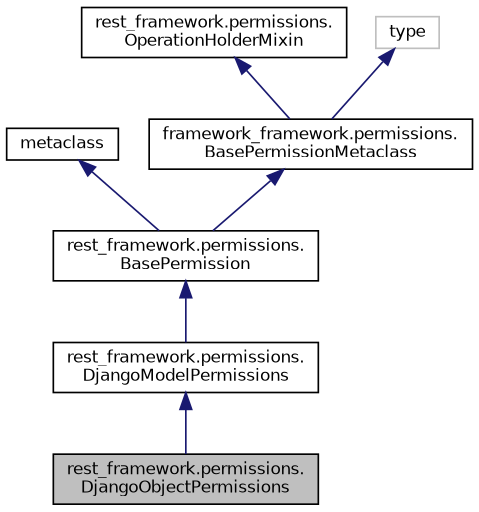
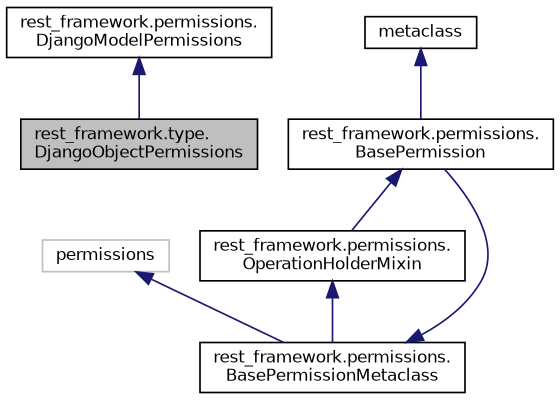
(408, 32) -> (106, 256)
(311, 144) -> (332, 368)
(186, 320) -> (371, 207)
(186, 479) -> (139, 144)
